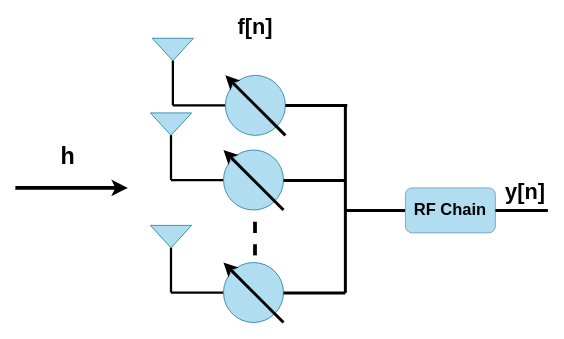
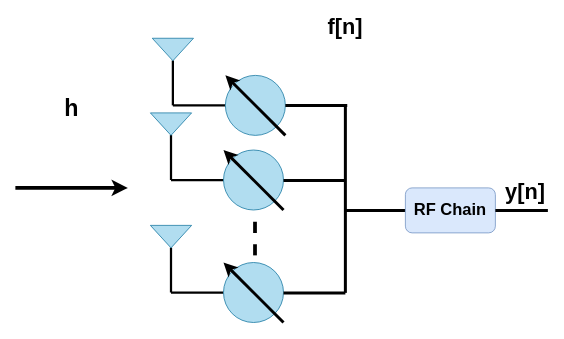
(255, 27) -> (345, 27)
(68, 156) -> (72, 108)
(450, 210) -> (450, 210)
